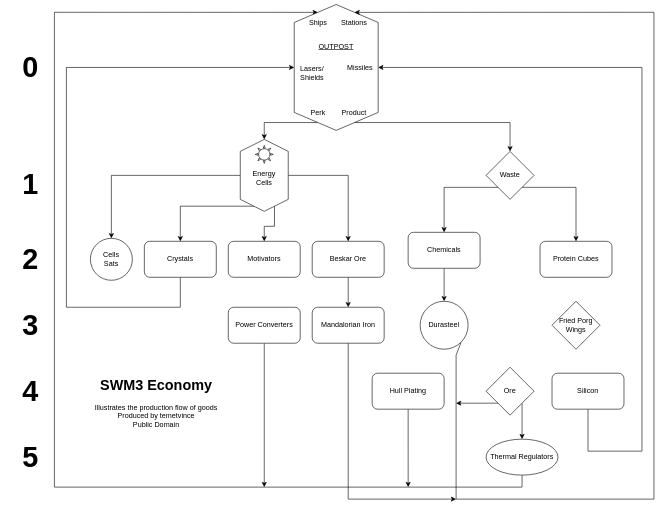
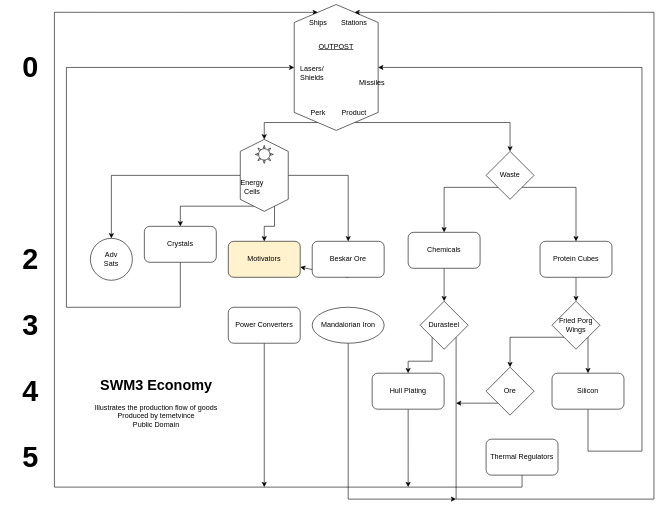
(360, 68) -> (372, 83)
(264, 179) -> (252, 188)
(30, 185) -> none
(111, 260) -> (111, 260)
(180, 260) -> (180, 245)
(264, 260) -> (264, 260)
none -> (576, 296)
(348, 302) -> (307, 269)
(348, 326) -> (348, 326)
(444, 326) -> (444, 326)
none -> (432, 341)
none -> (510, 362)
none -> (588, 368)
(522, 434) -> none
(522, 458) -> (522, 458)
